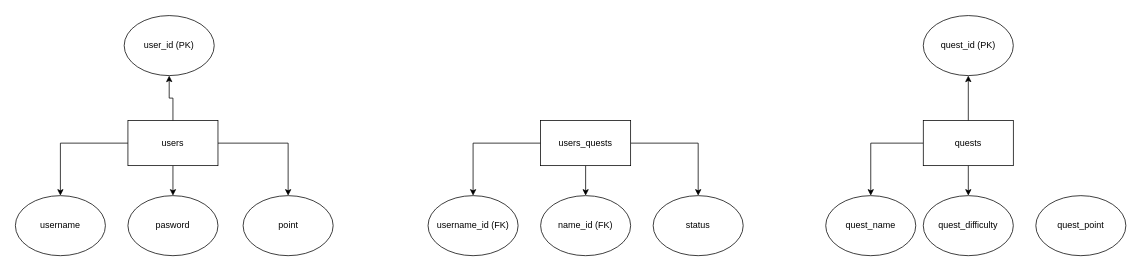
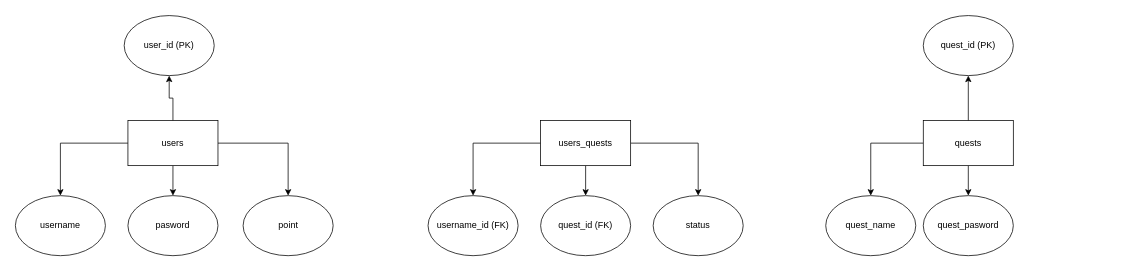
(585, 225) -> (585, 225)
(968, 225) -> (968, 225)
(1080, 225) -> none
